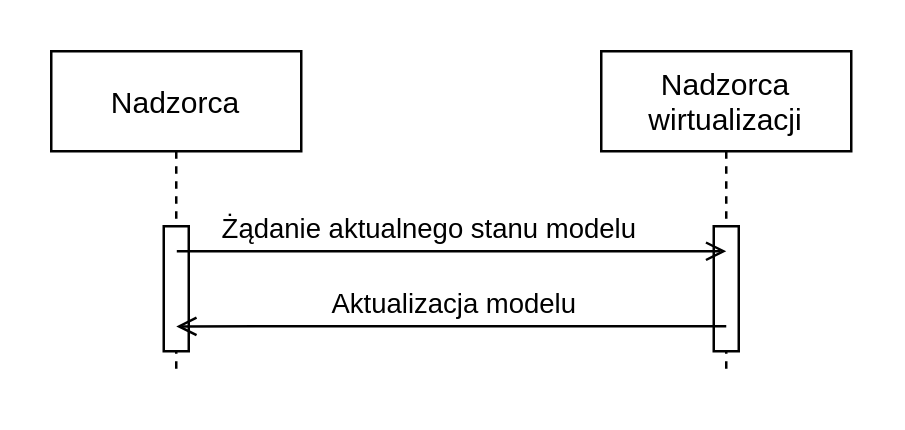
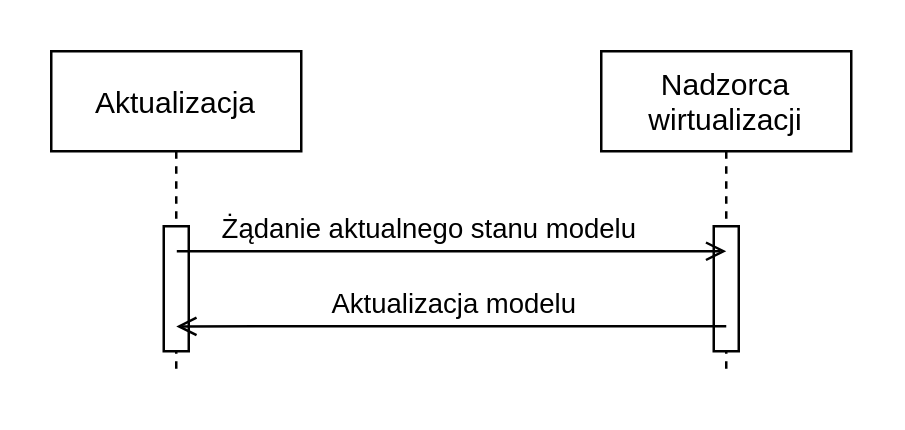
(175, 103) -> (175, 103)
